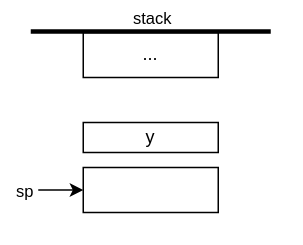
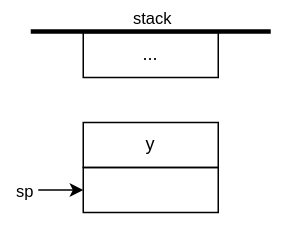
(151, 137) -> (151, 145)
